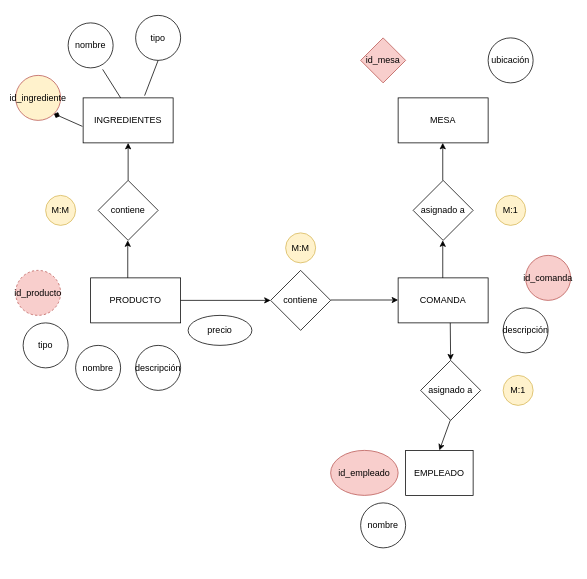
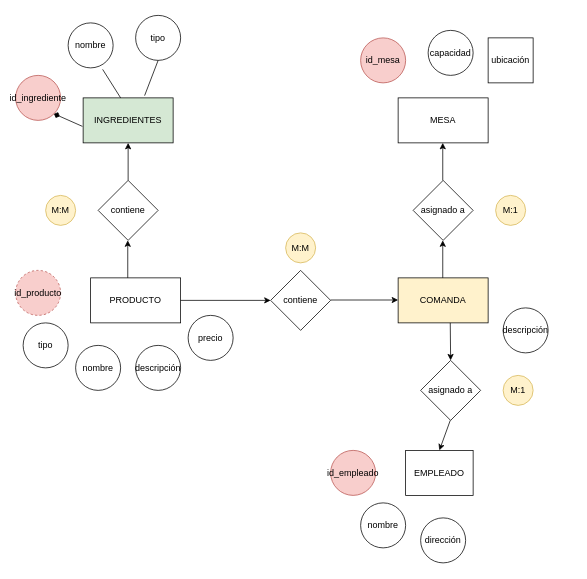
none -> (450, 53)
(383, 60) -> (383, 60)
(510, 60) -> (510, 60)
(38, 98) -> (38, 98)
(128, 120) -> (128, 120)
(548, 278) -> none
(443, 300) -> (443, 300)
(220, 330) -> (210, 338)
(364, 473) -> (353, 473)
none -> (443, 540)
